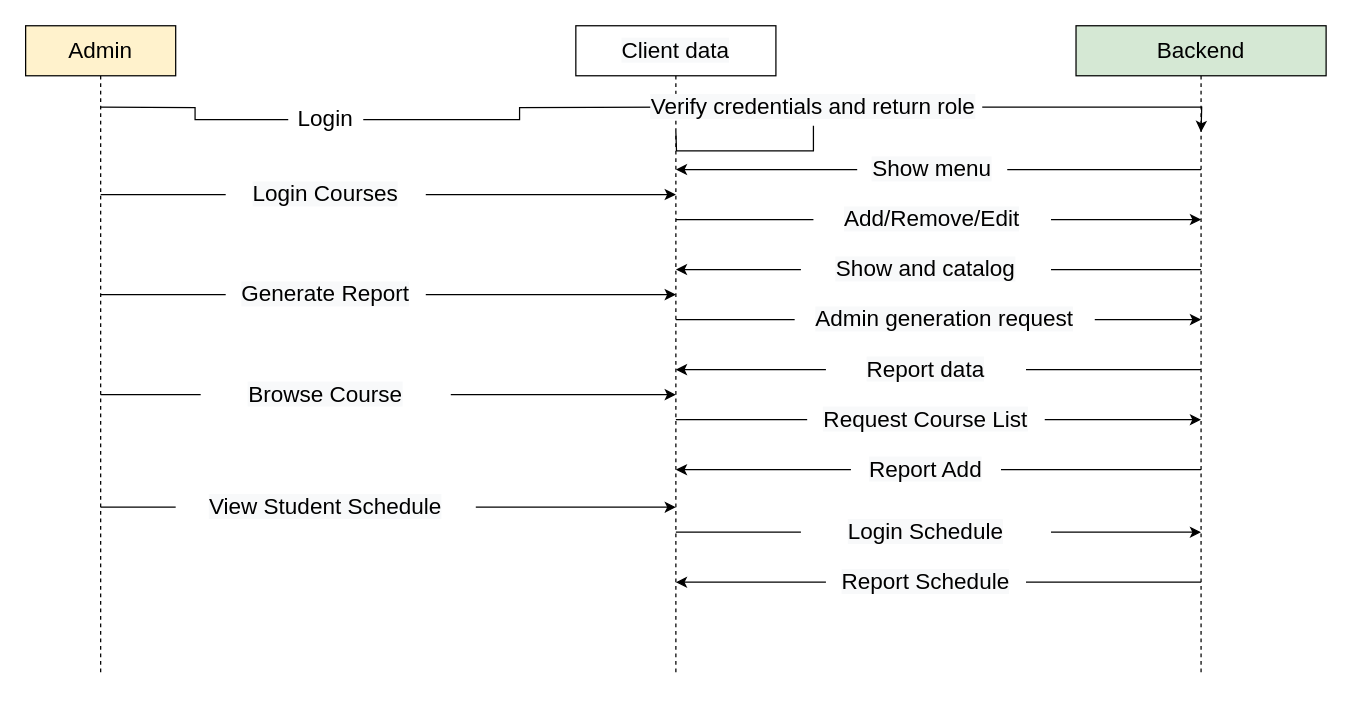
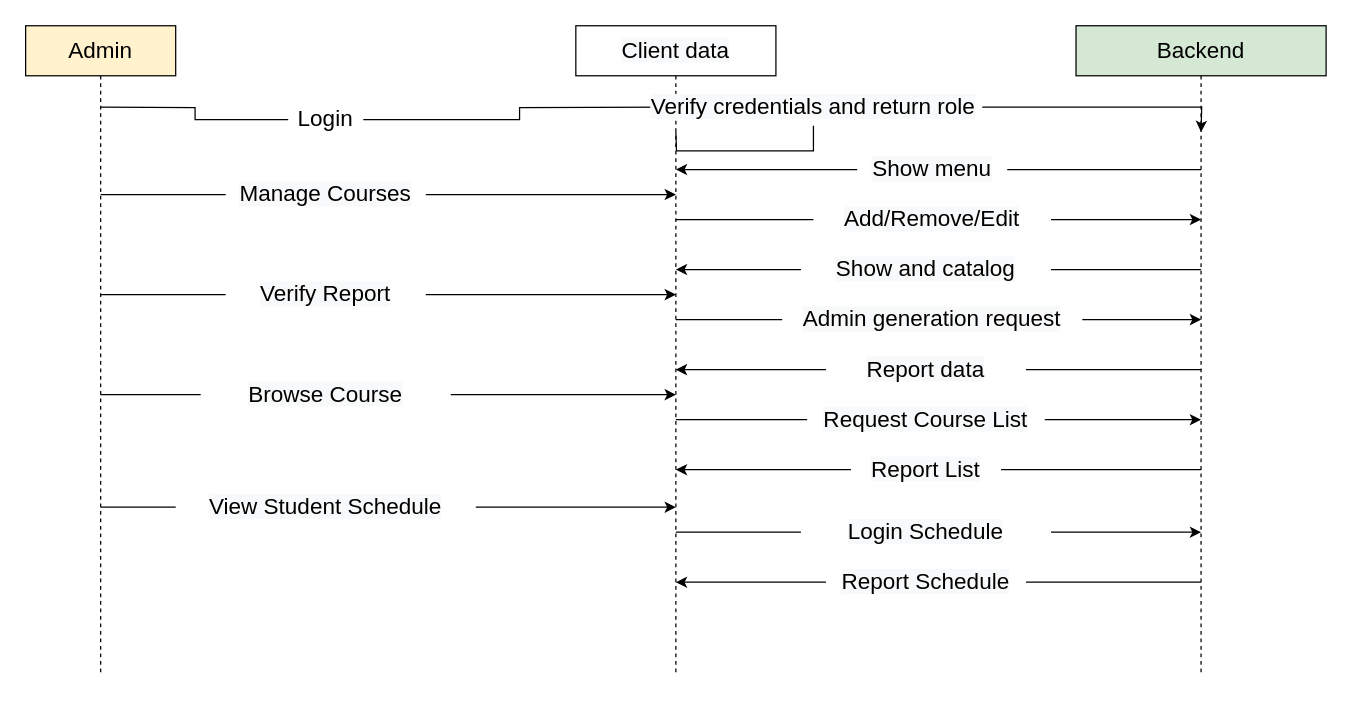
(326, 194) -> (326, 194)
(326, 294) -> (326, 294)
(944, 319) -> (932, 319)
(926, 469) -> (926, 469)
